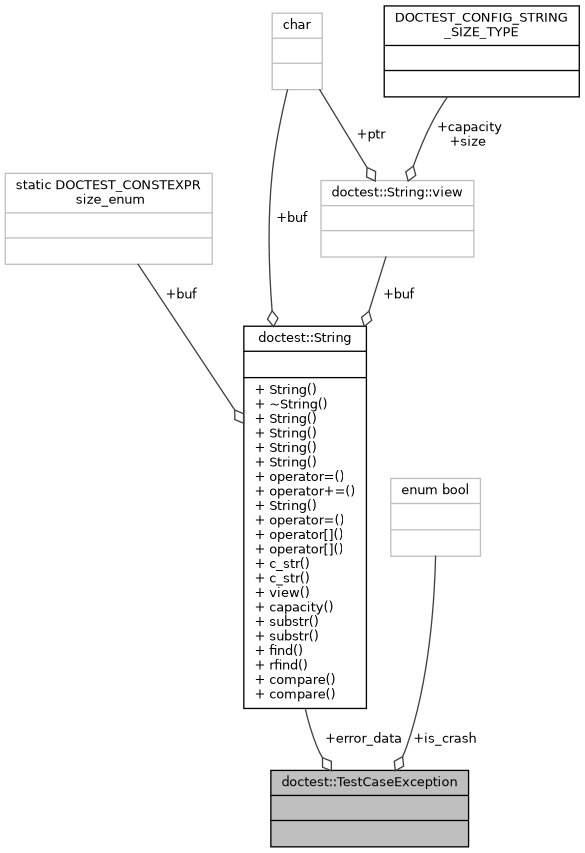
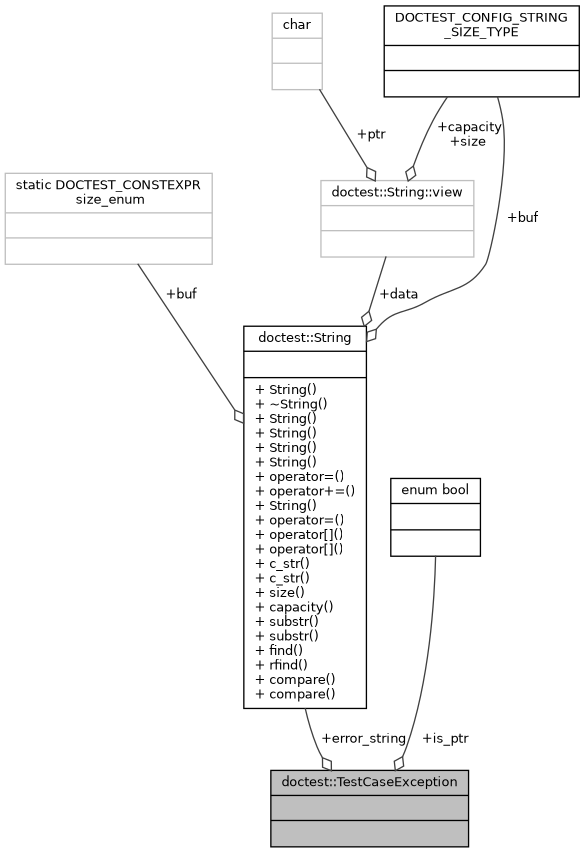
(270, 199) -> (491, 245)
(397, 295) -> (397, 295)
(436, 517) -> (436, 517)
(283, 593) -> (280, 593)
(362, 739) -> (362, 739)
(444, 739) -> (444, 739)
